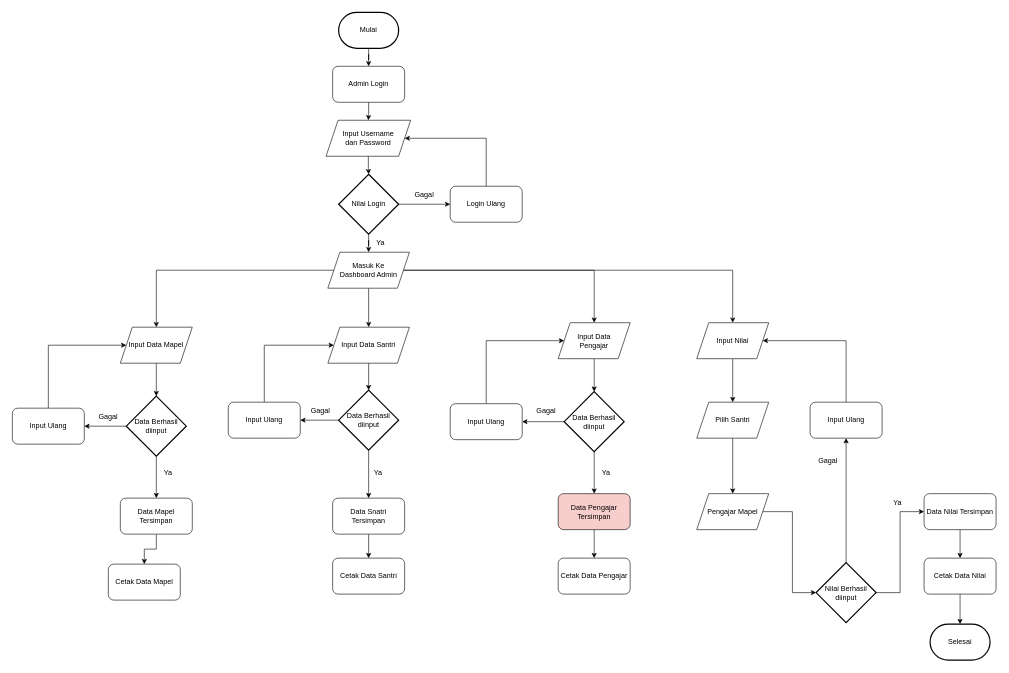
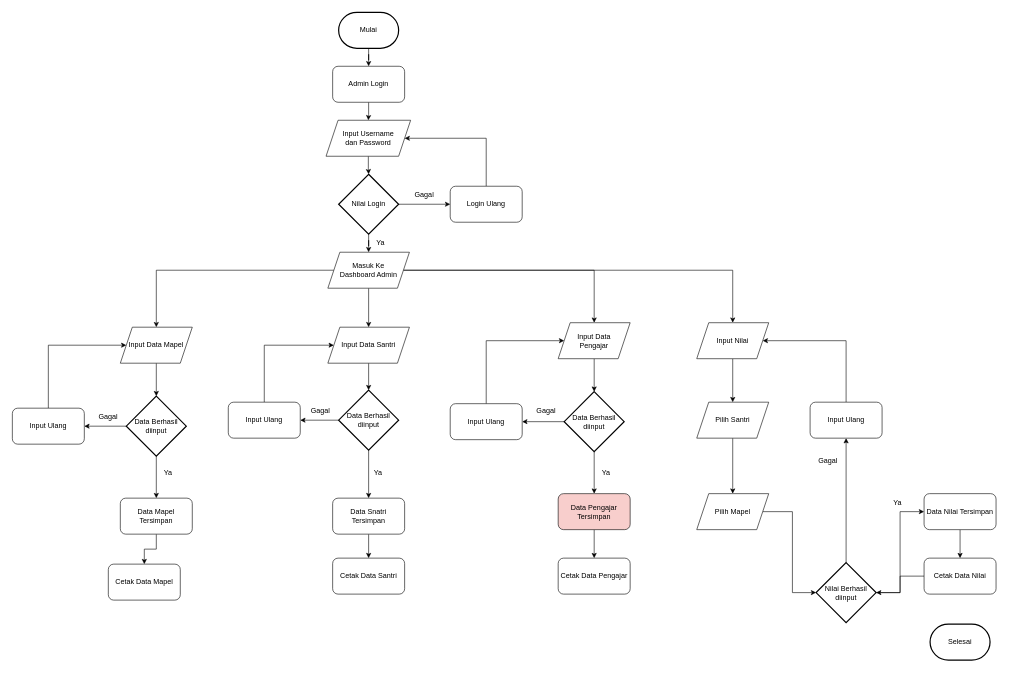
(733, 512) -> (733, 512)
(960, 618) -> (913, 576)
